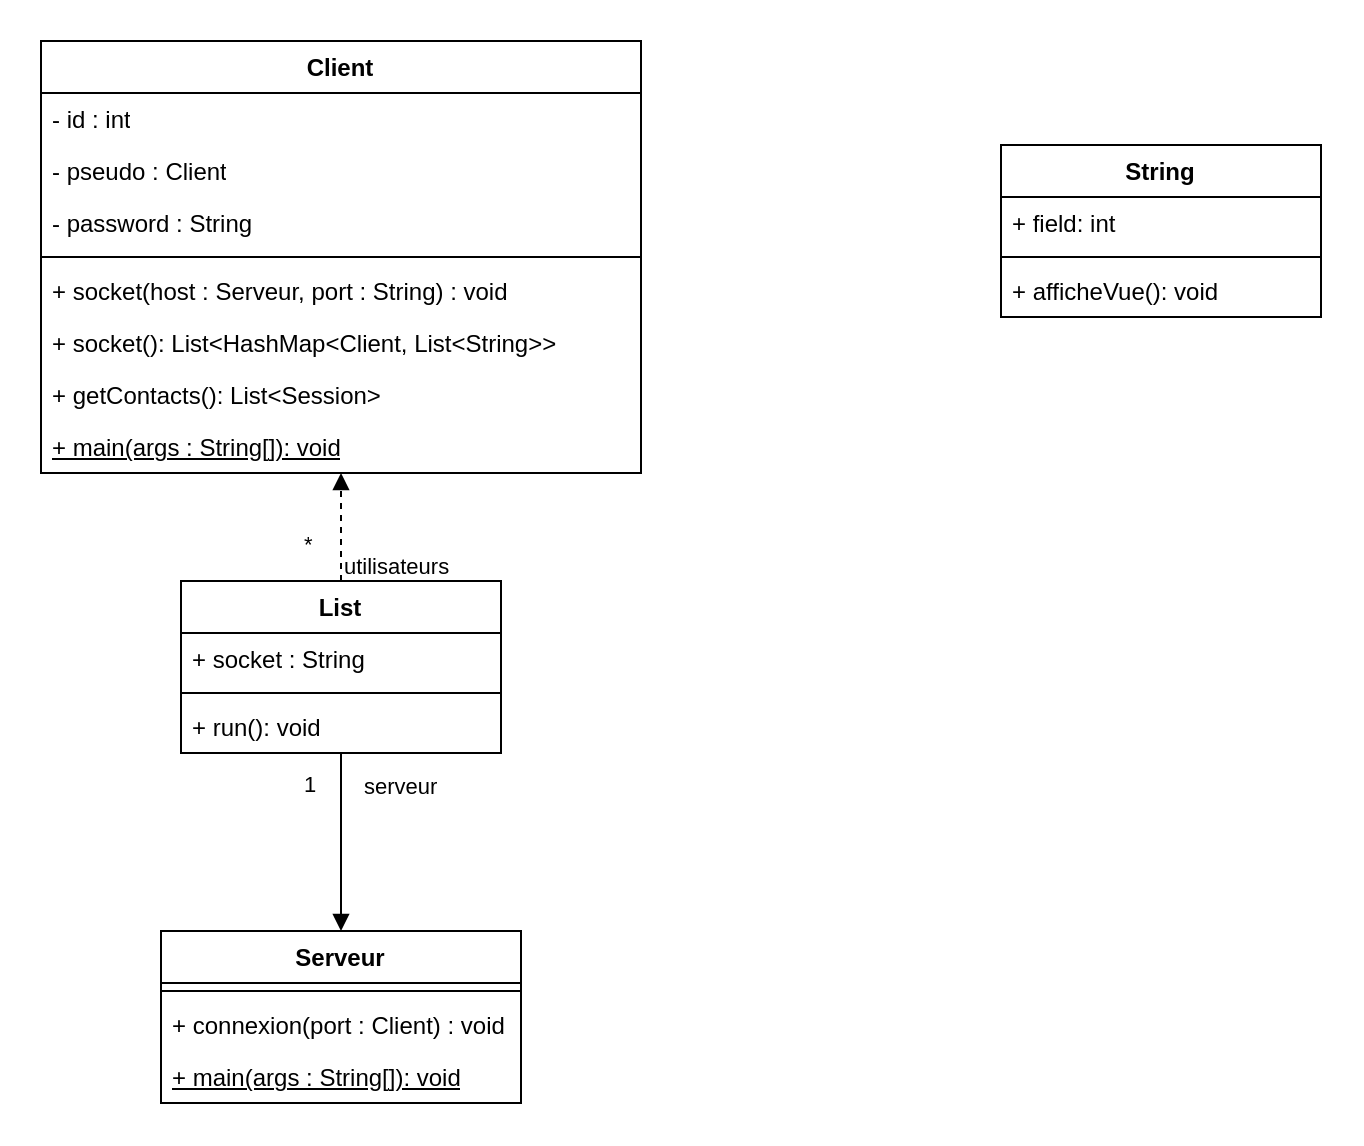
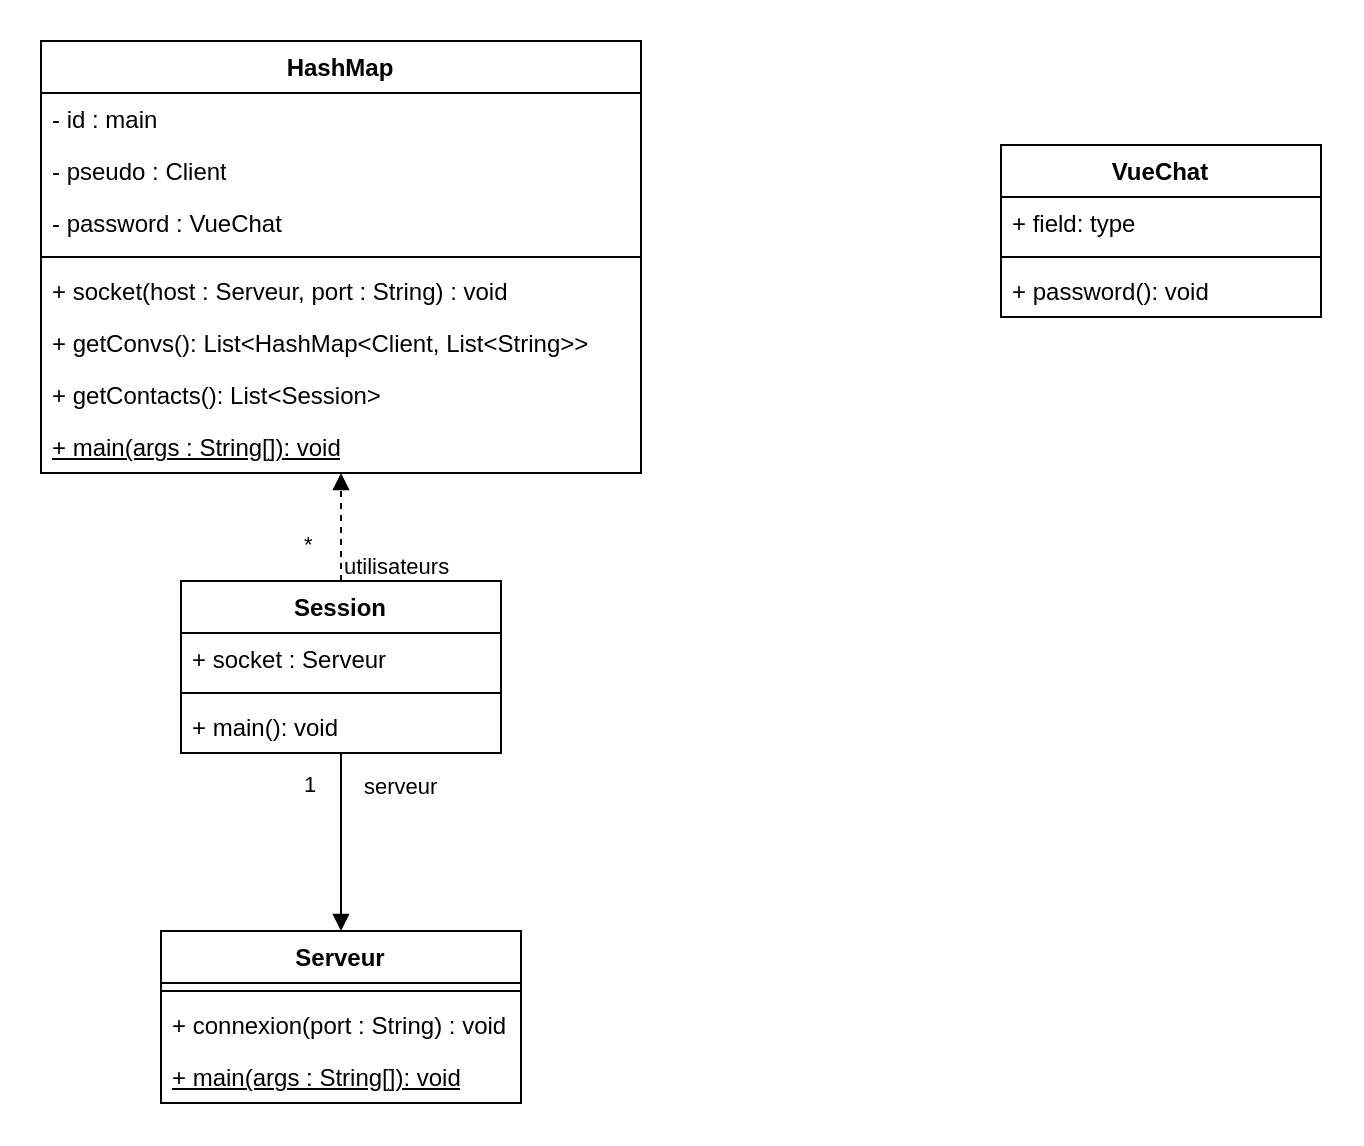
(341, 69) -> (341, 69)
(101, 121) -> (108, 121)
(1161, 173) -> (1161, 173)
(165, 225) -> (175, 225)
(1075, 225) -> (1085, 225)
(1132, 293) -> (1121, 293)
(331, 345) -> (343, 360)
(341, 609) -> (341, 609)
(292, 661) -> (301, 661)
(268, 729) -> (271, 729)
(343, 1042) -> (343, 1042)
